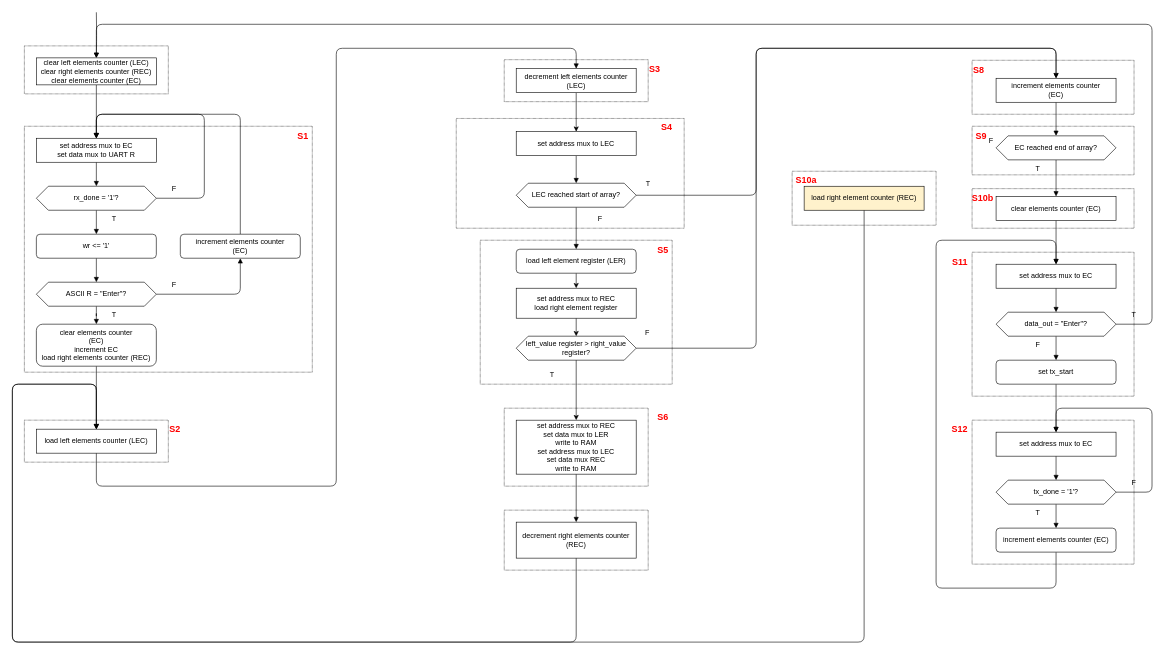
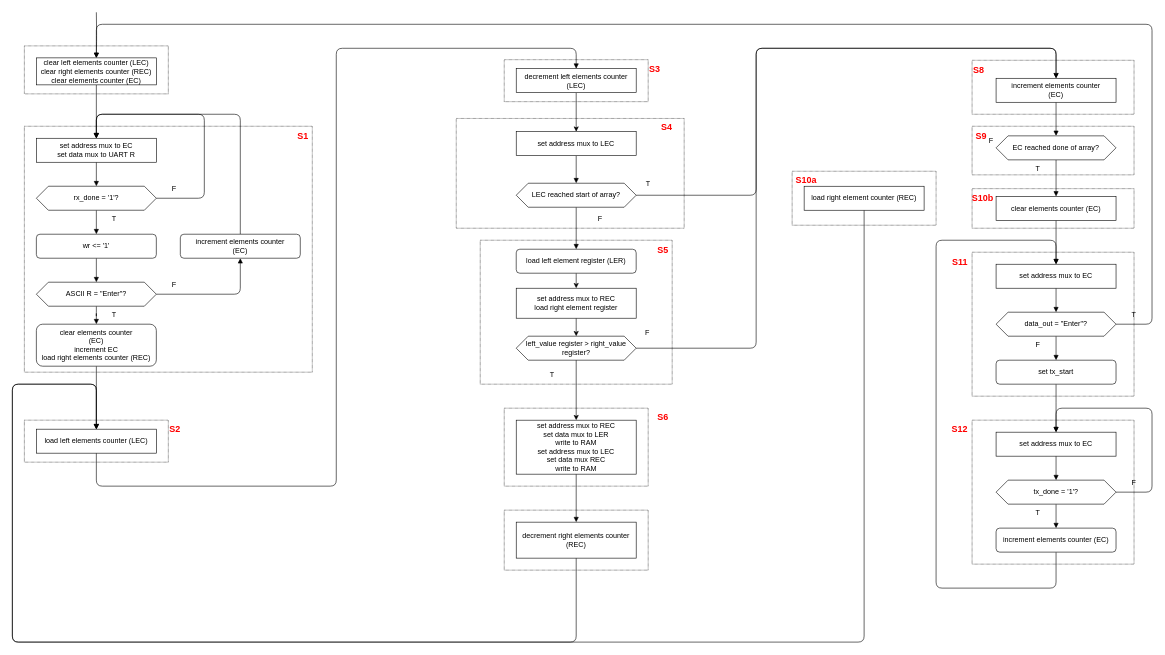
(1056, 148) -> (1056, 148)
(864, 198) -> (864, 198)
